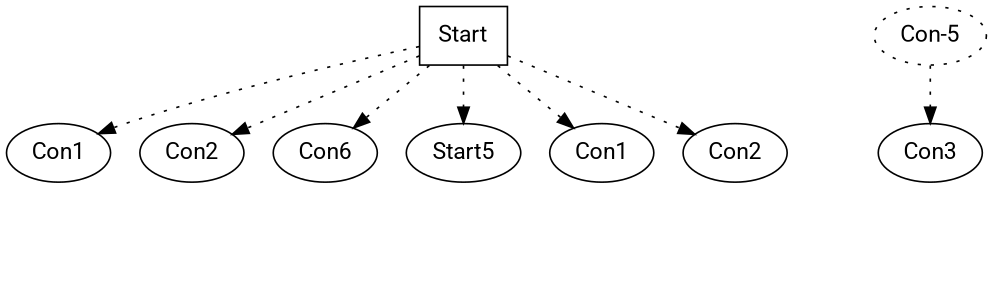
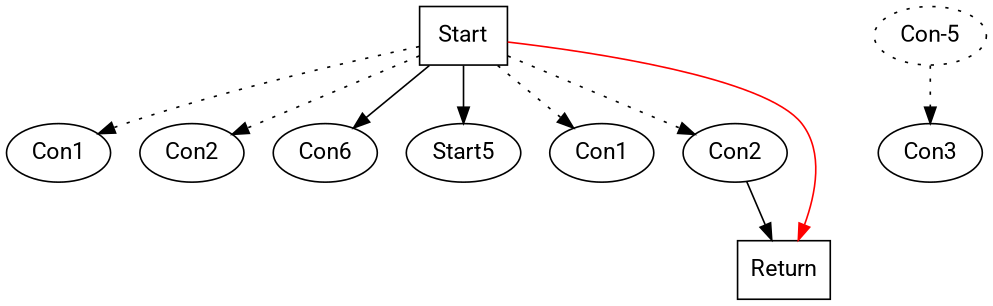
(464, 86) -> (464, 86)
(398, 92) -> (398, 92)
none -> (784, 270)
